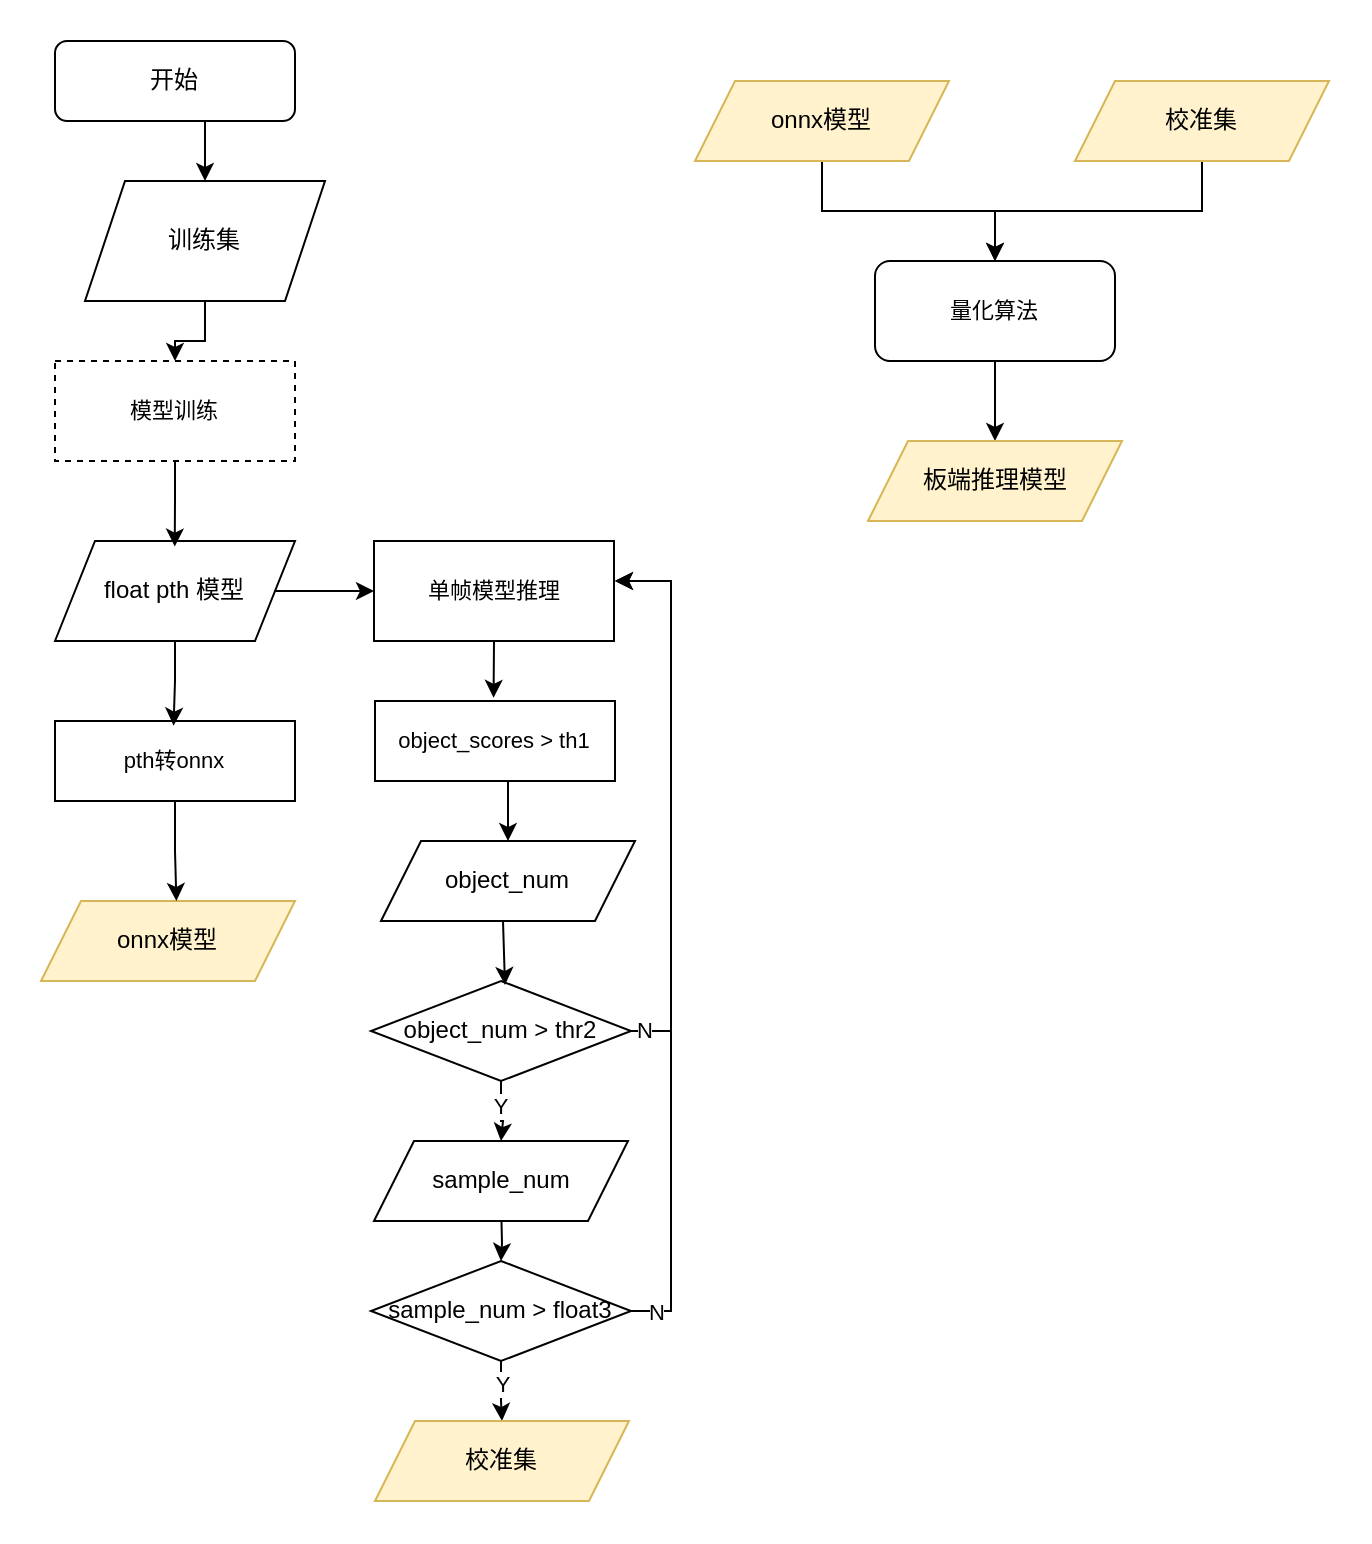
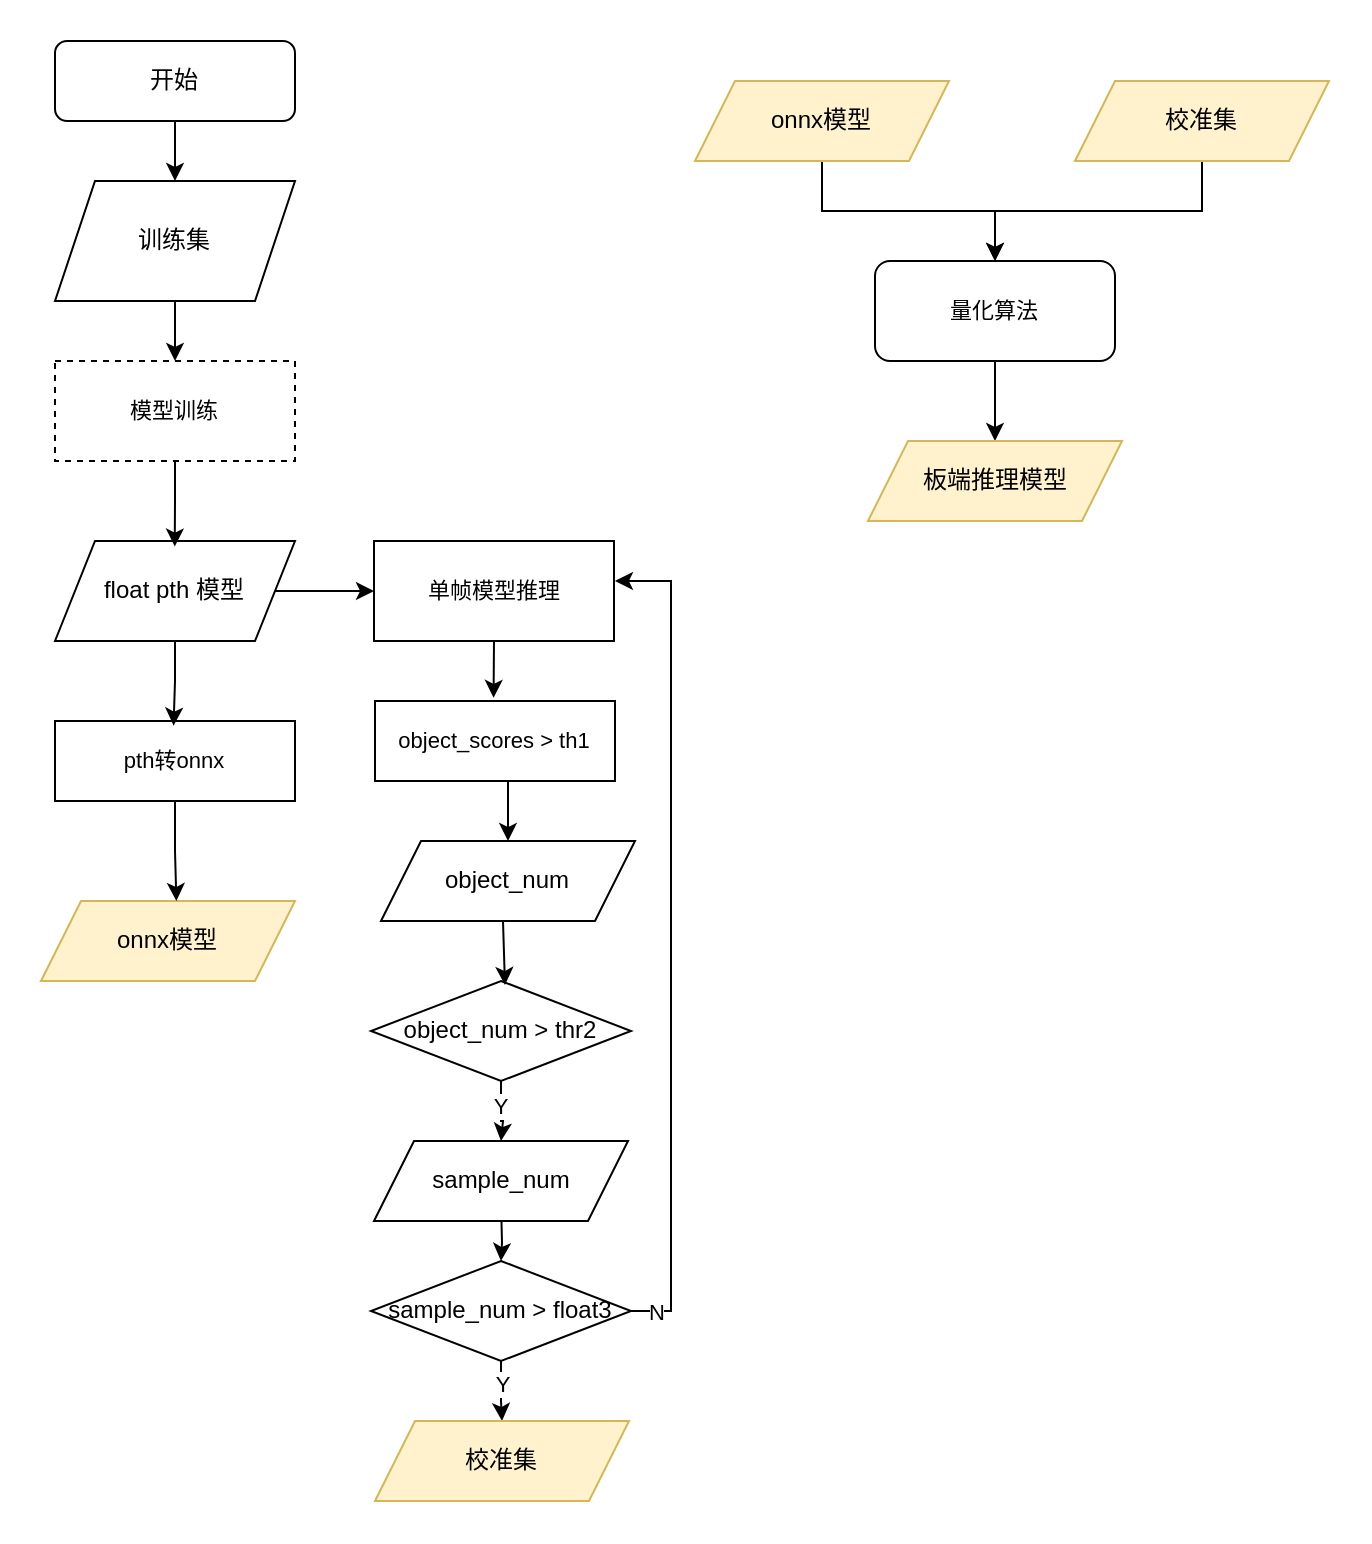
(205, 241) -> (175, 241)
(649, 1031) -> none
